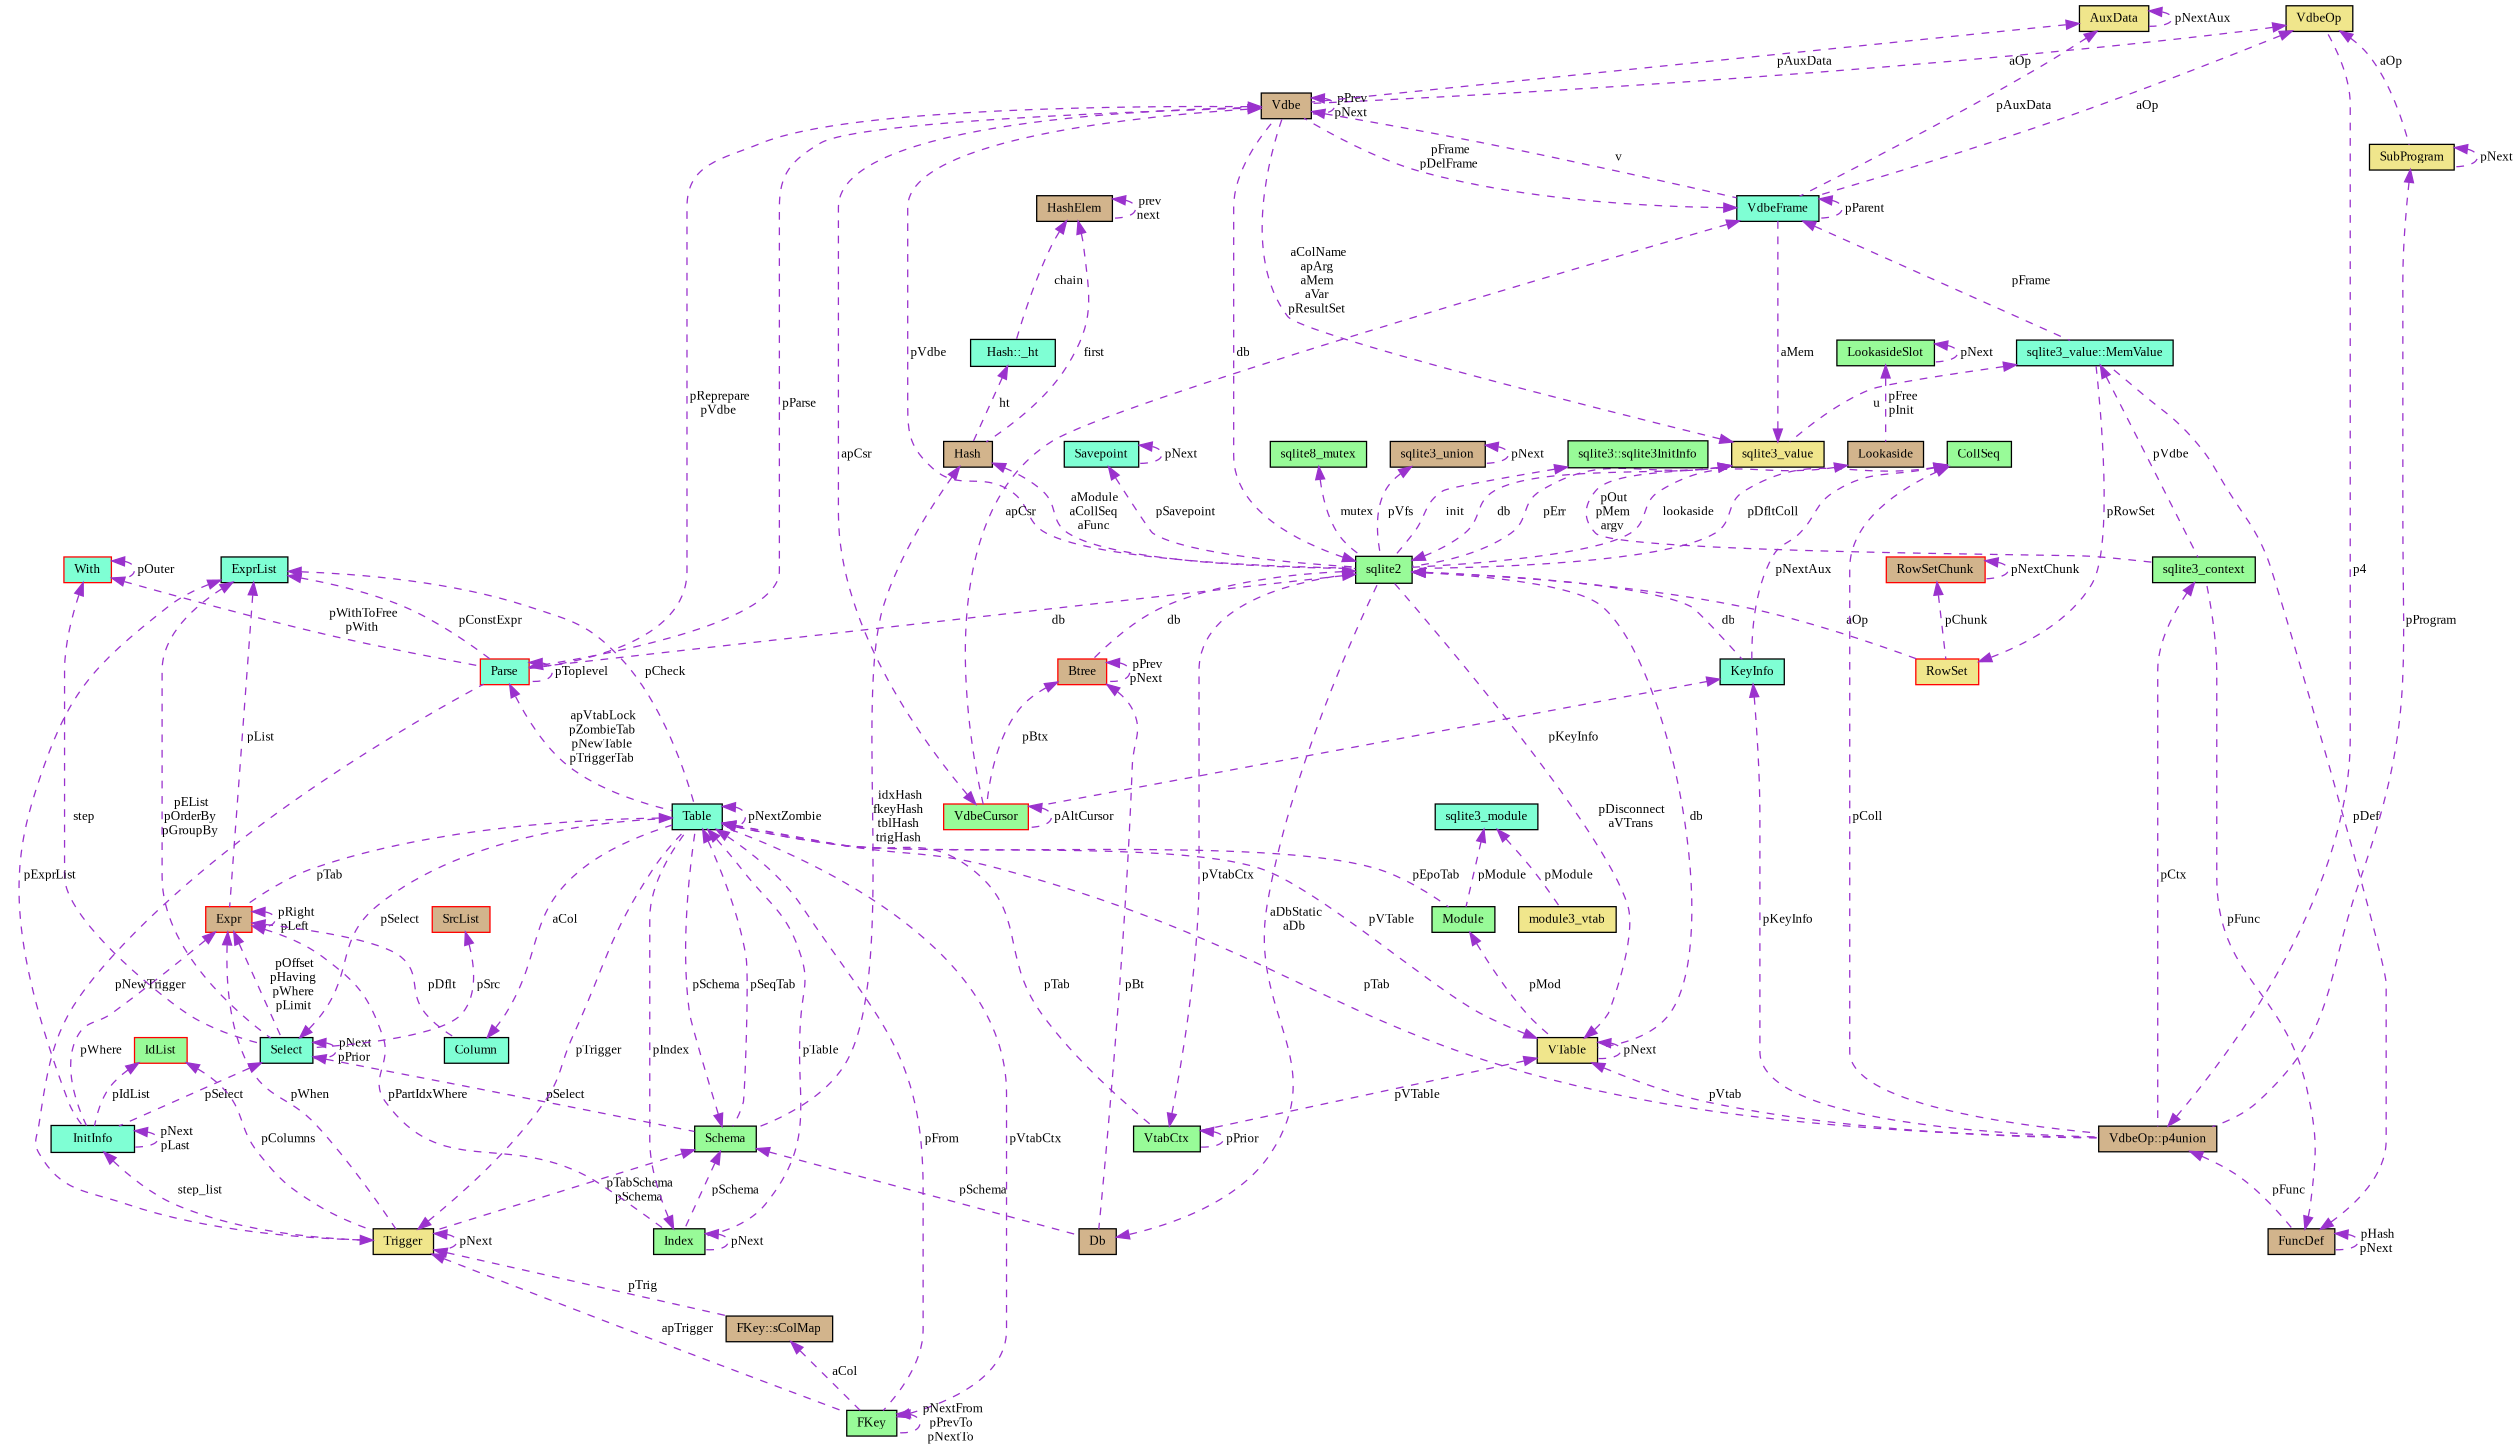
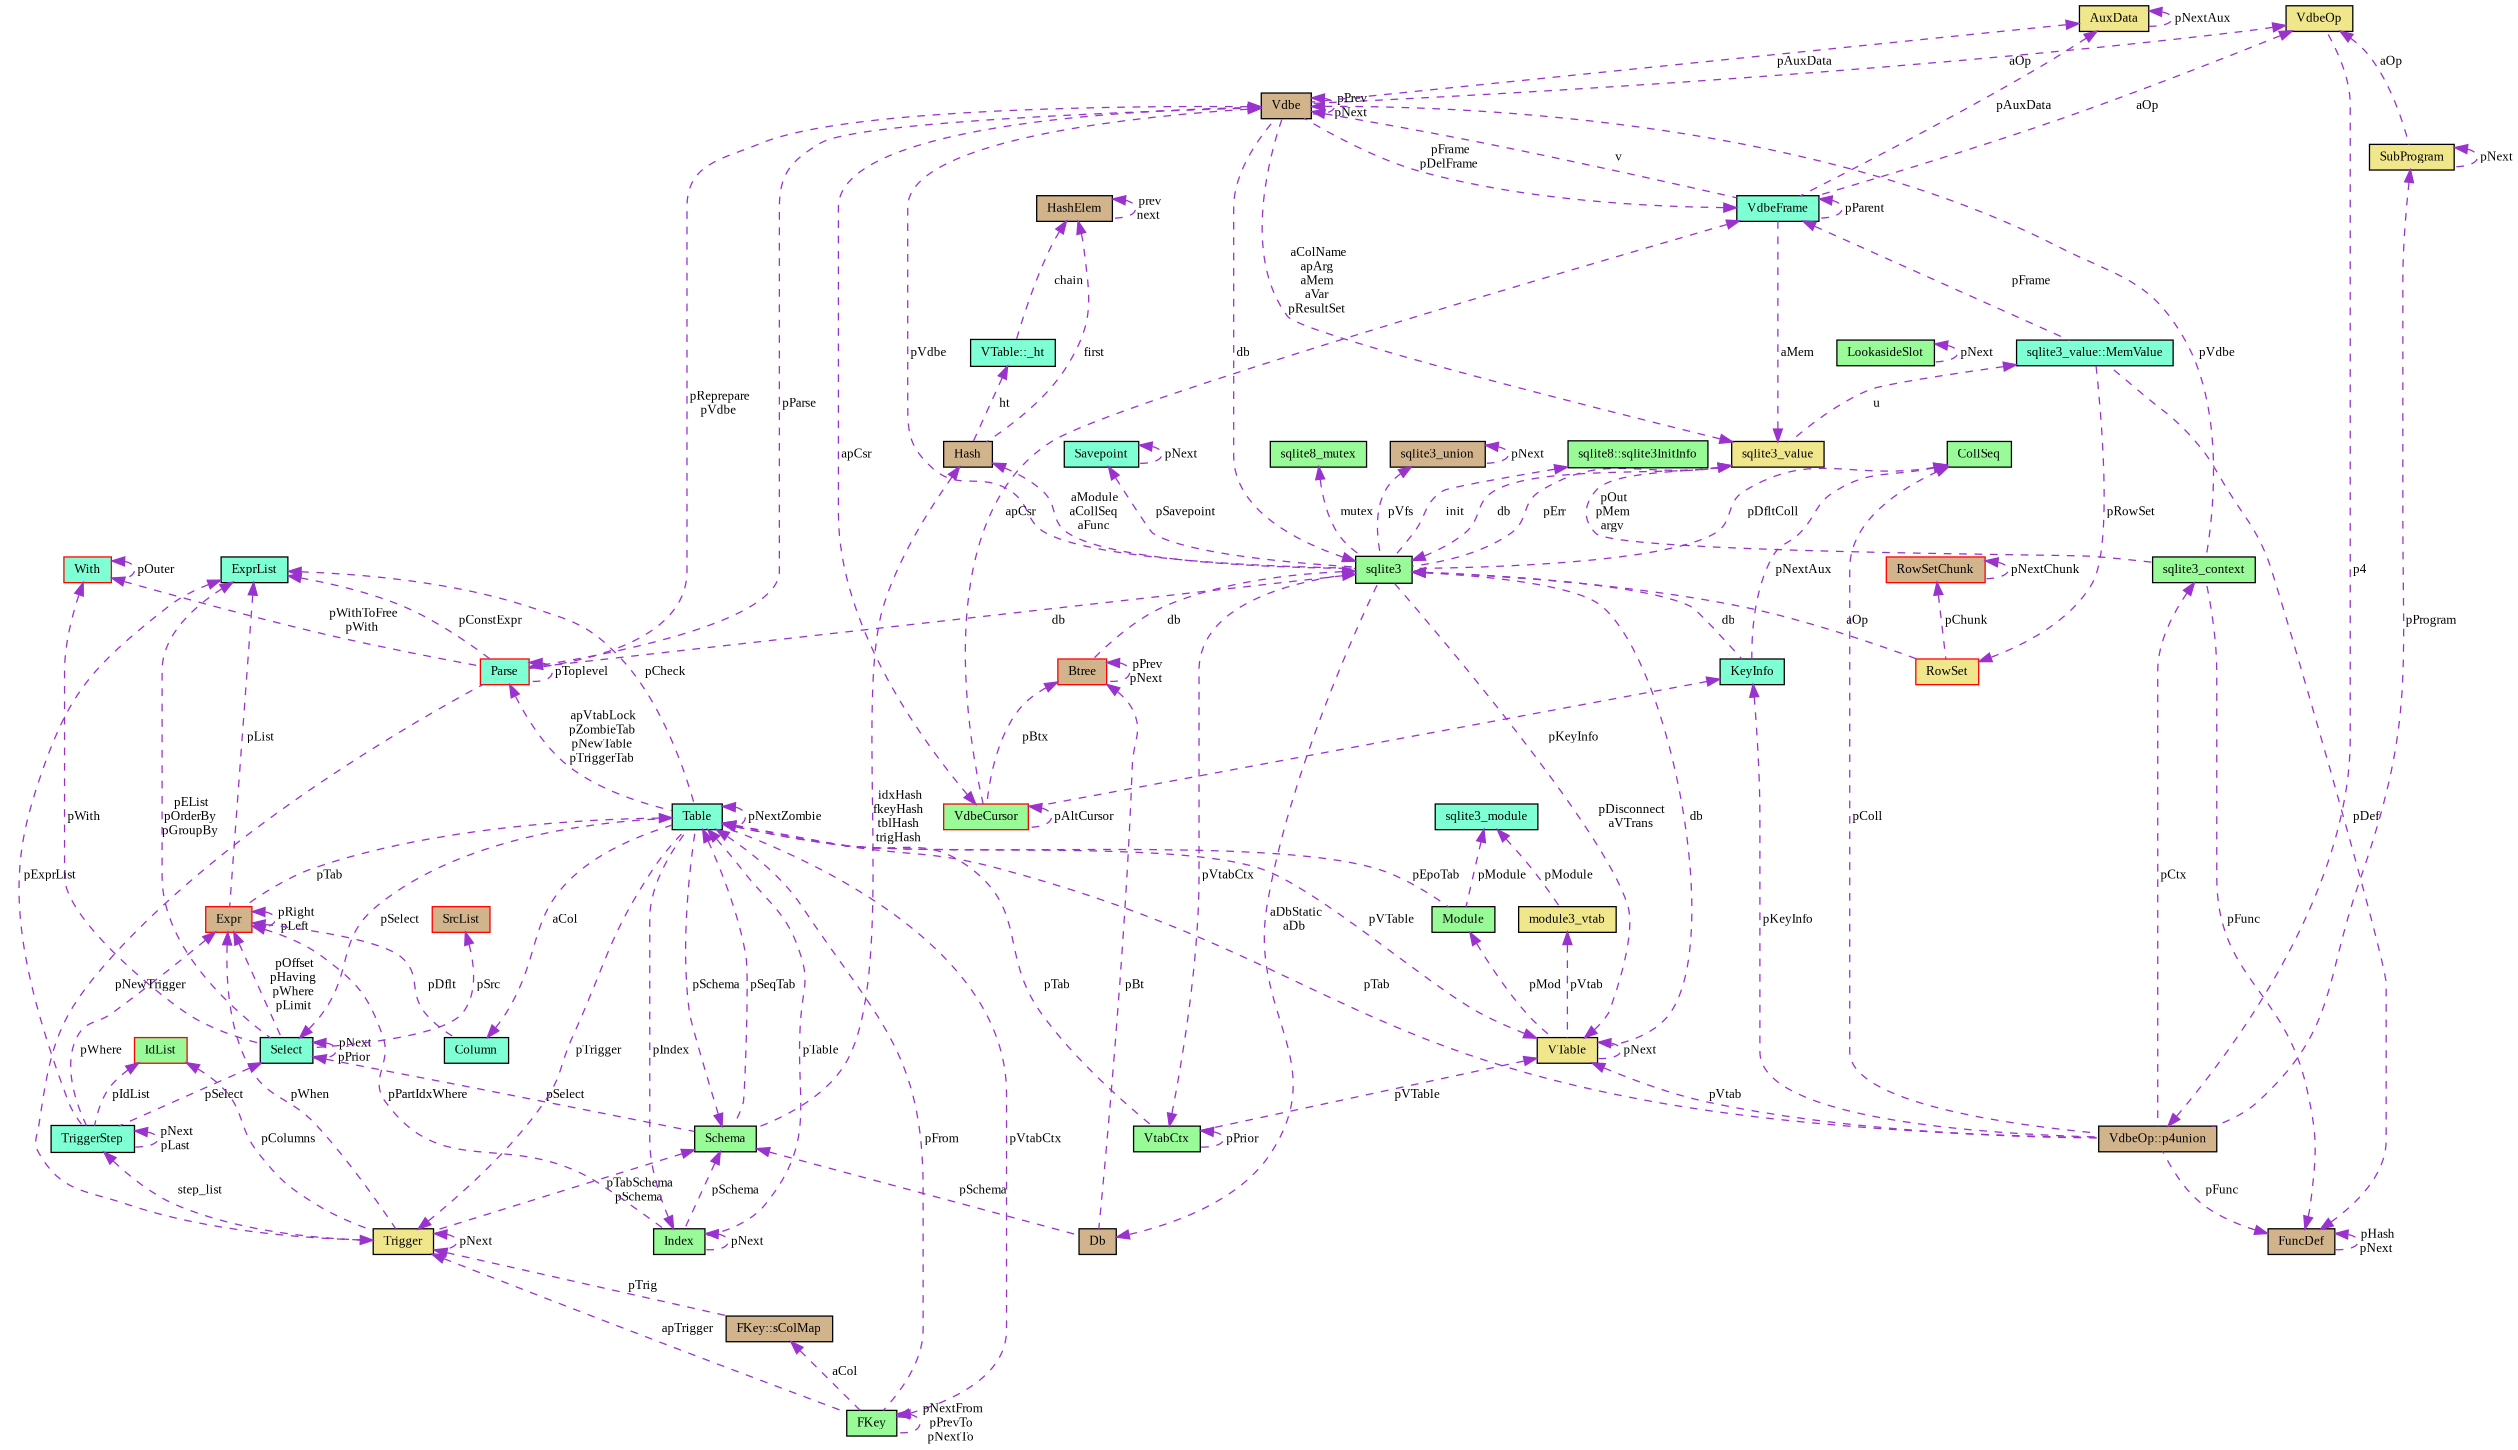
(1013, 353) -> (1013, 353)
(1638, 454) -> (1638, 454)
(1886, 454) -> none
(2152, 467) -> (1913, 189)
(1384, 570) -> (1384, 570)
(83, 817) -> (83, 817)
none -> (1567, 992)
(93, 1139) -> (93, 1139)
(2252, 1187) -> (2199, 1202)
